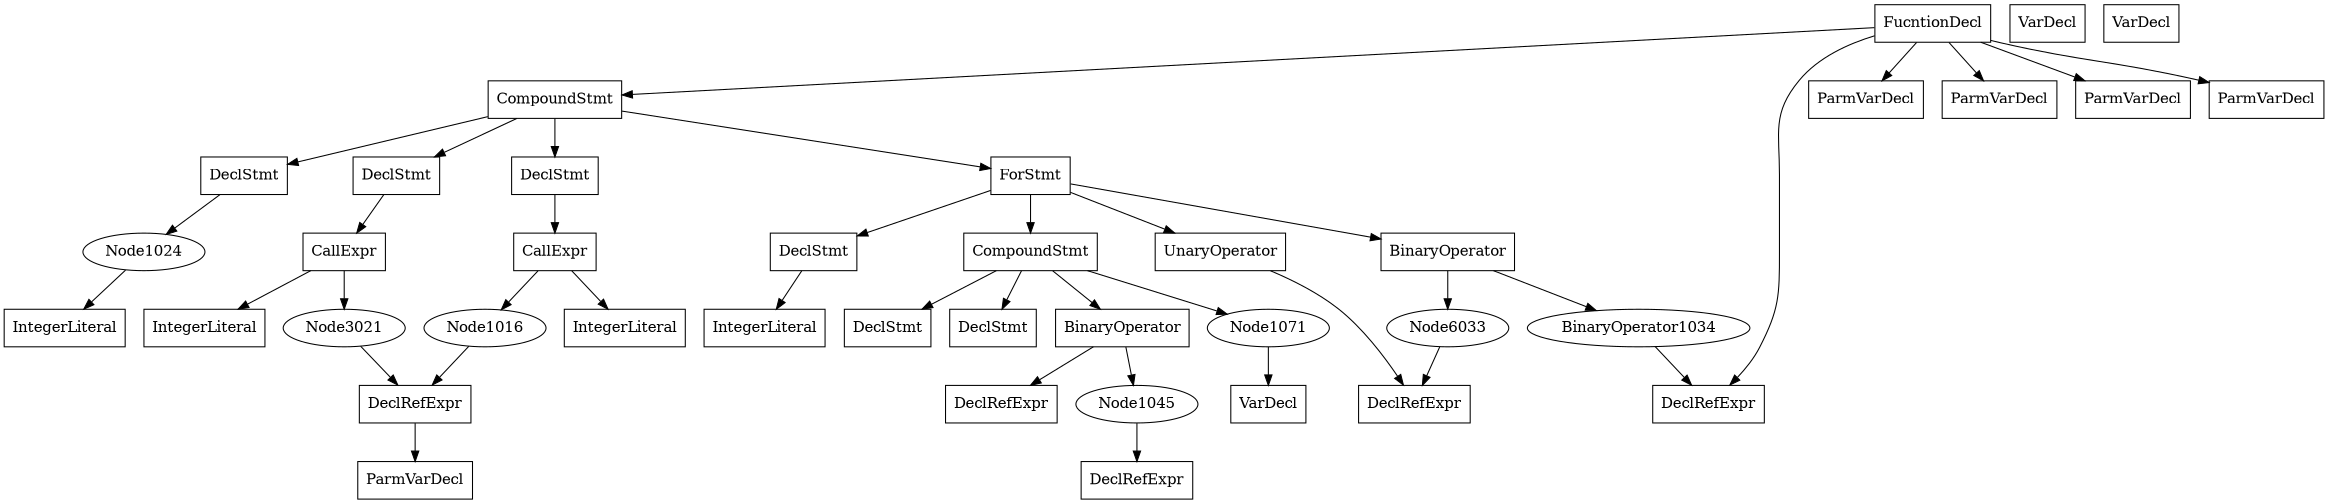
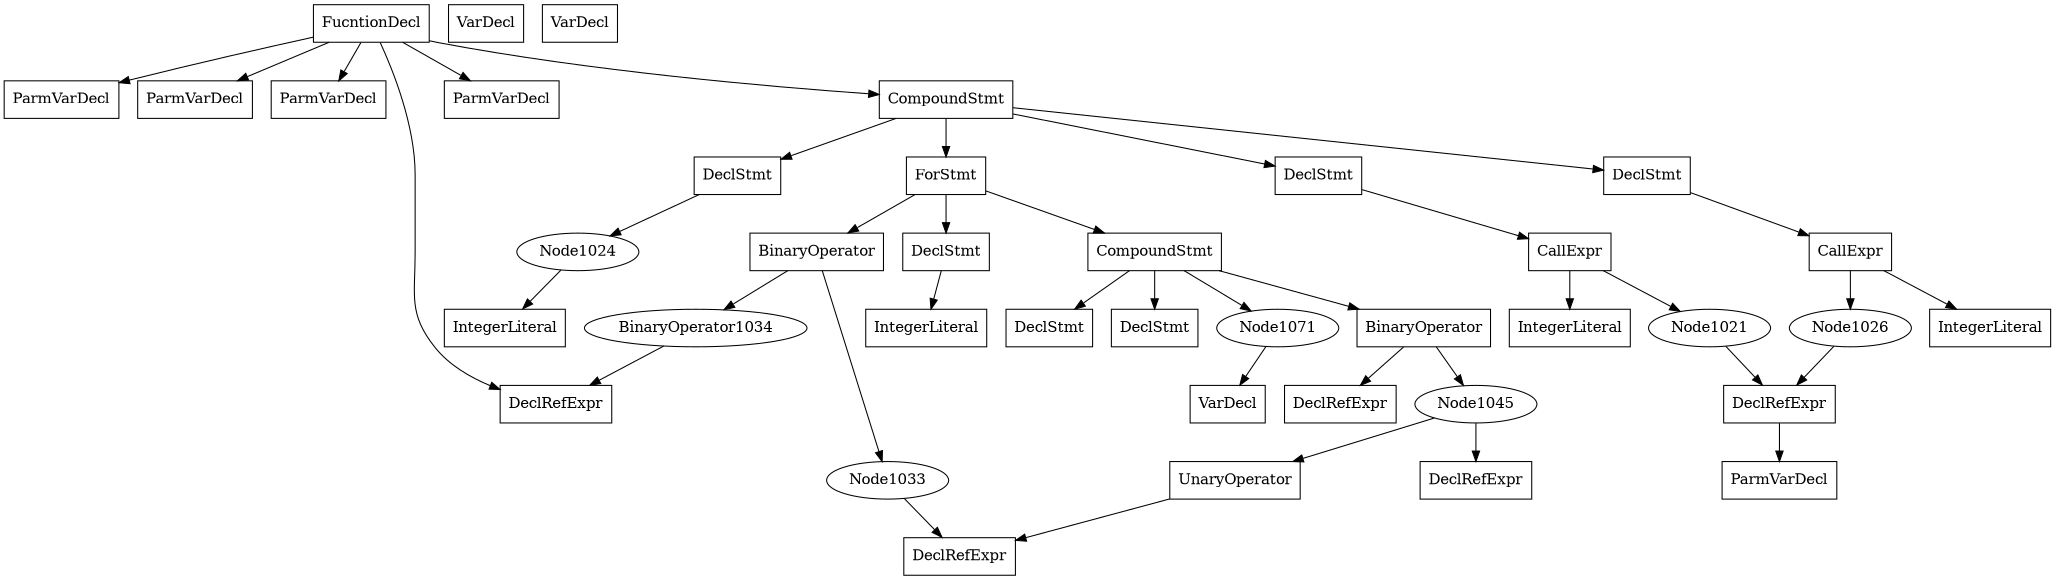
(1118, 211) -> (1369, 438)
(344, 328) -> (1710, 328)
(485, 328) -> (1850, 328)
(1448, 328) -> (888, 480)
